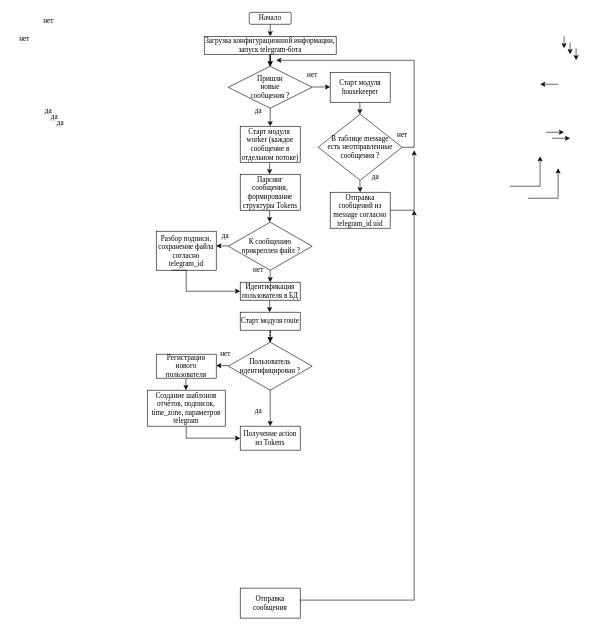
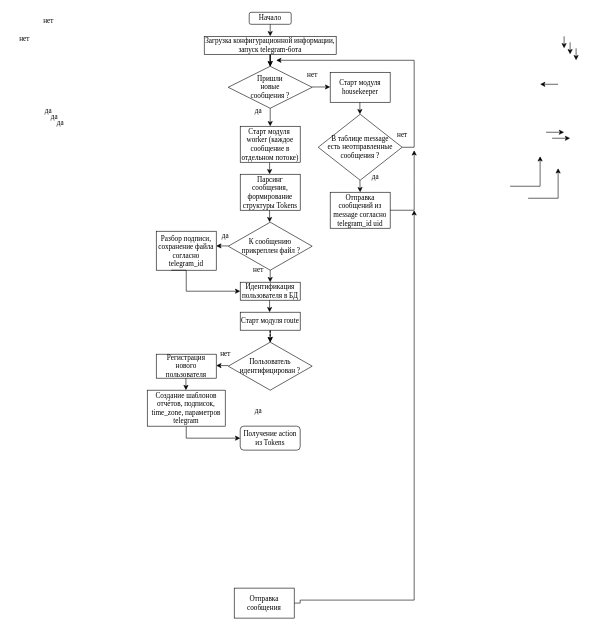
(270, 420) -> none
(270, 438) -> (270, 438)
(270, 603) -> (264, 603)
